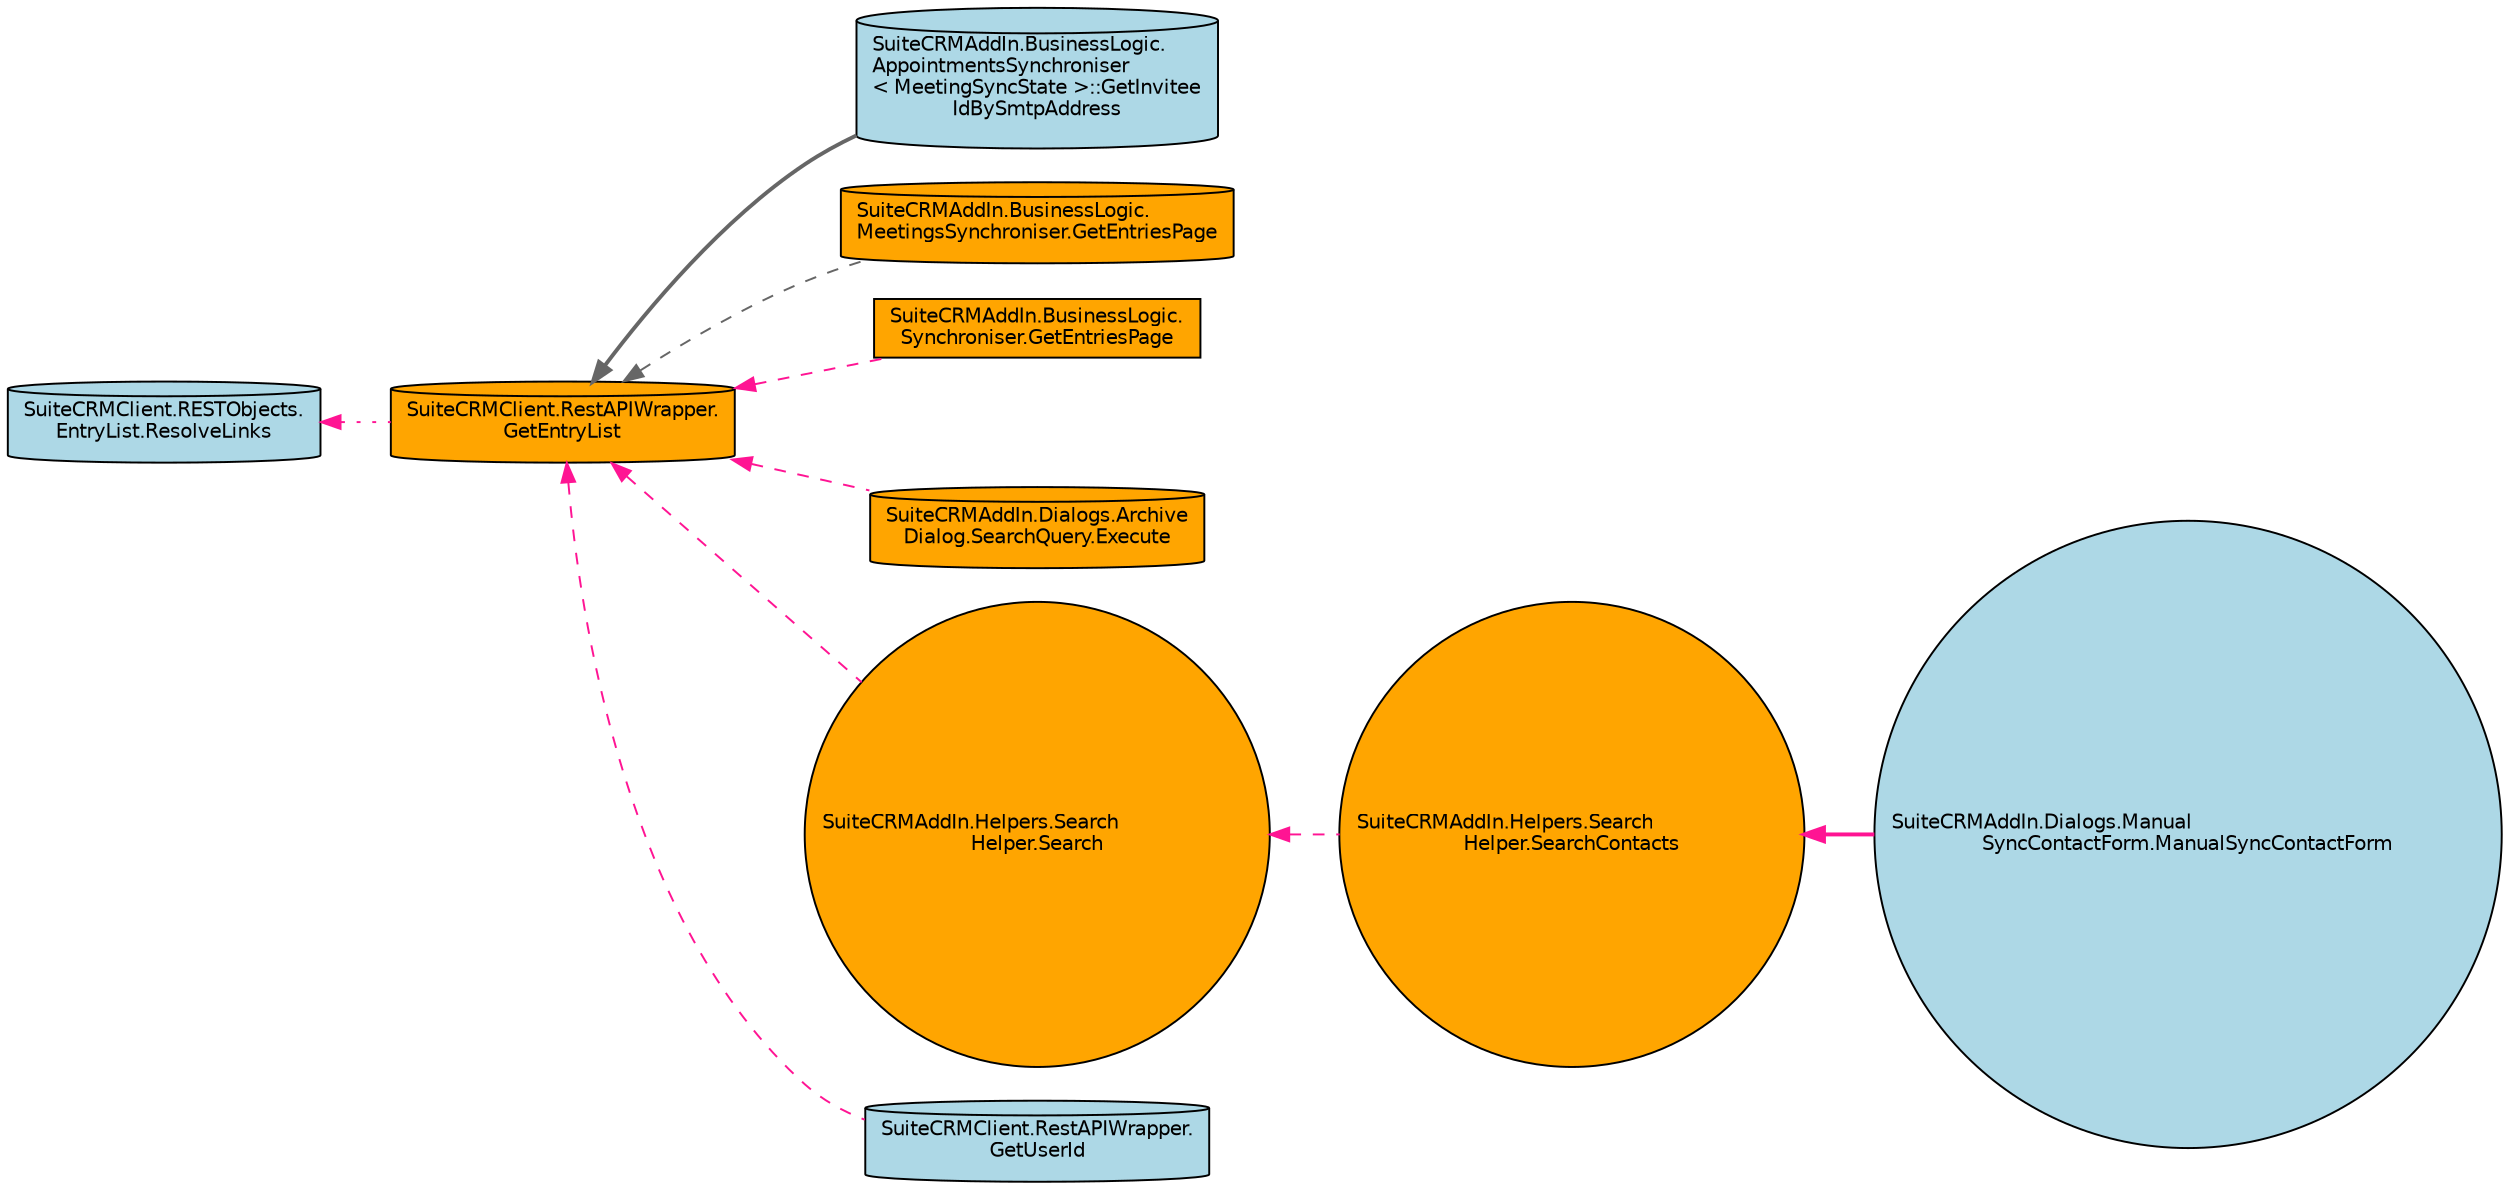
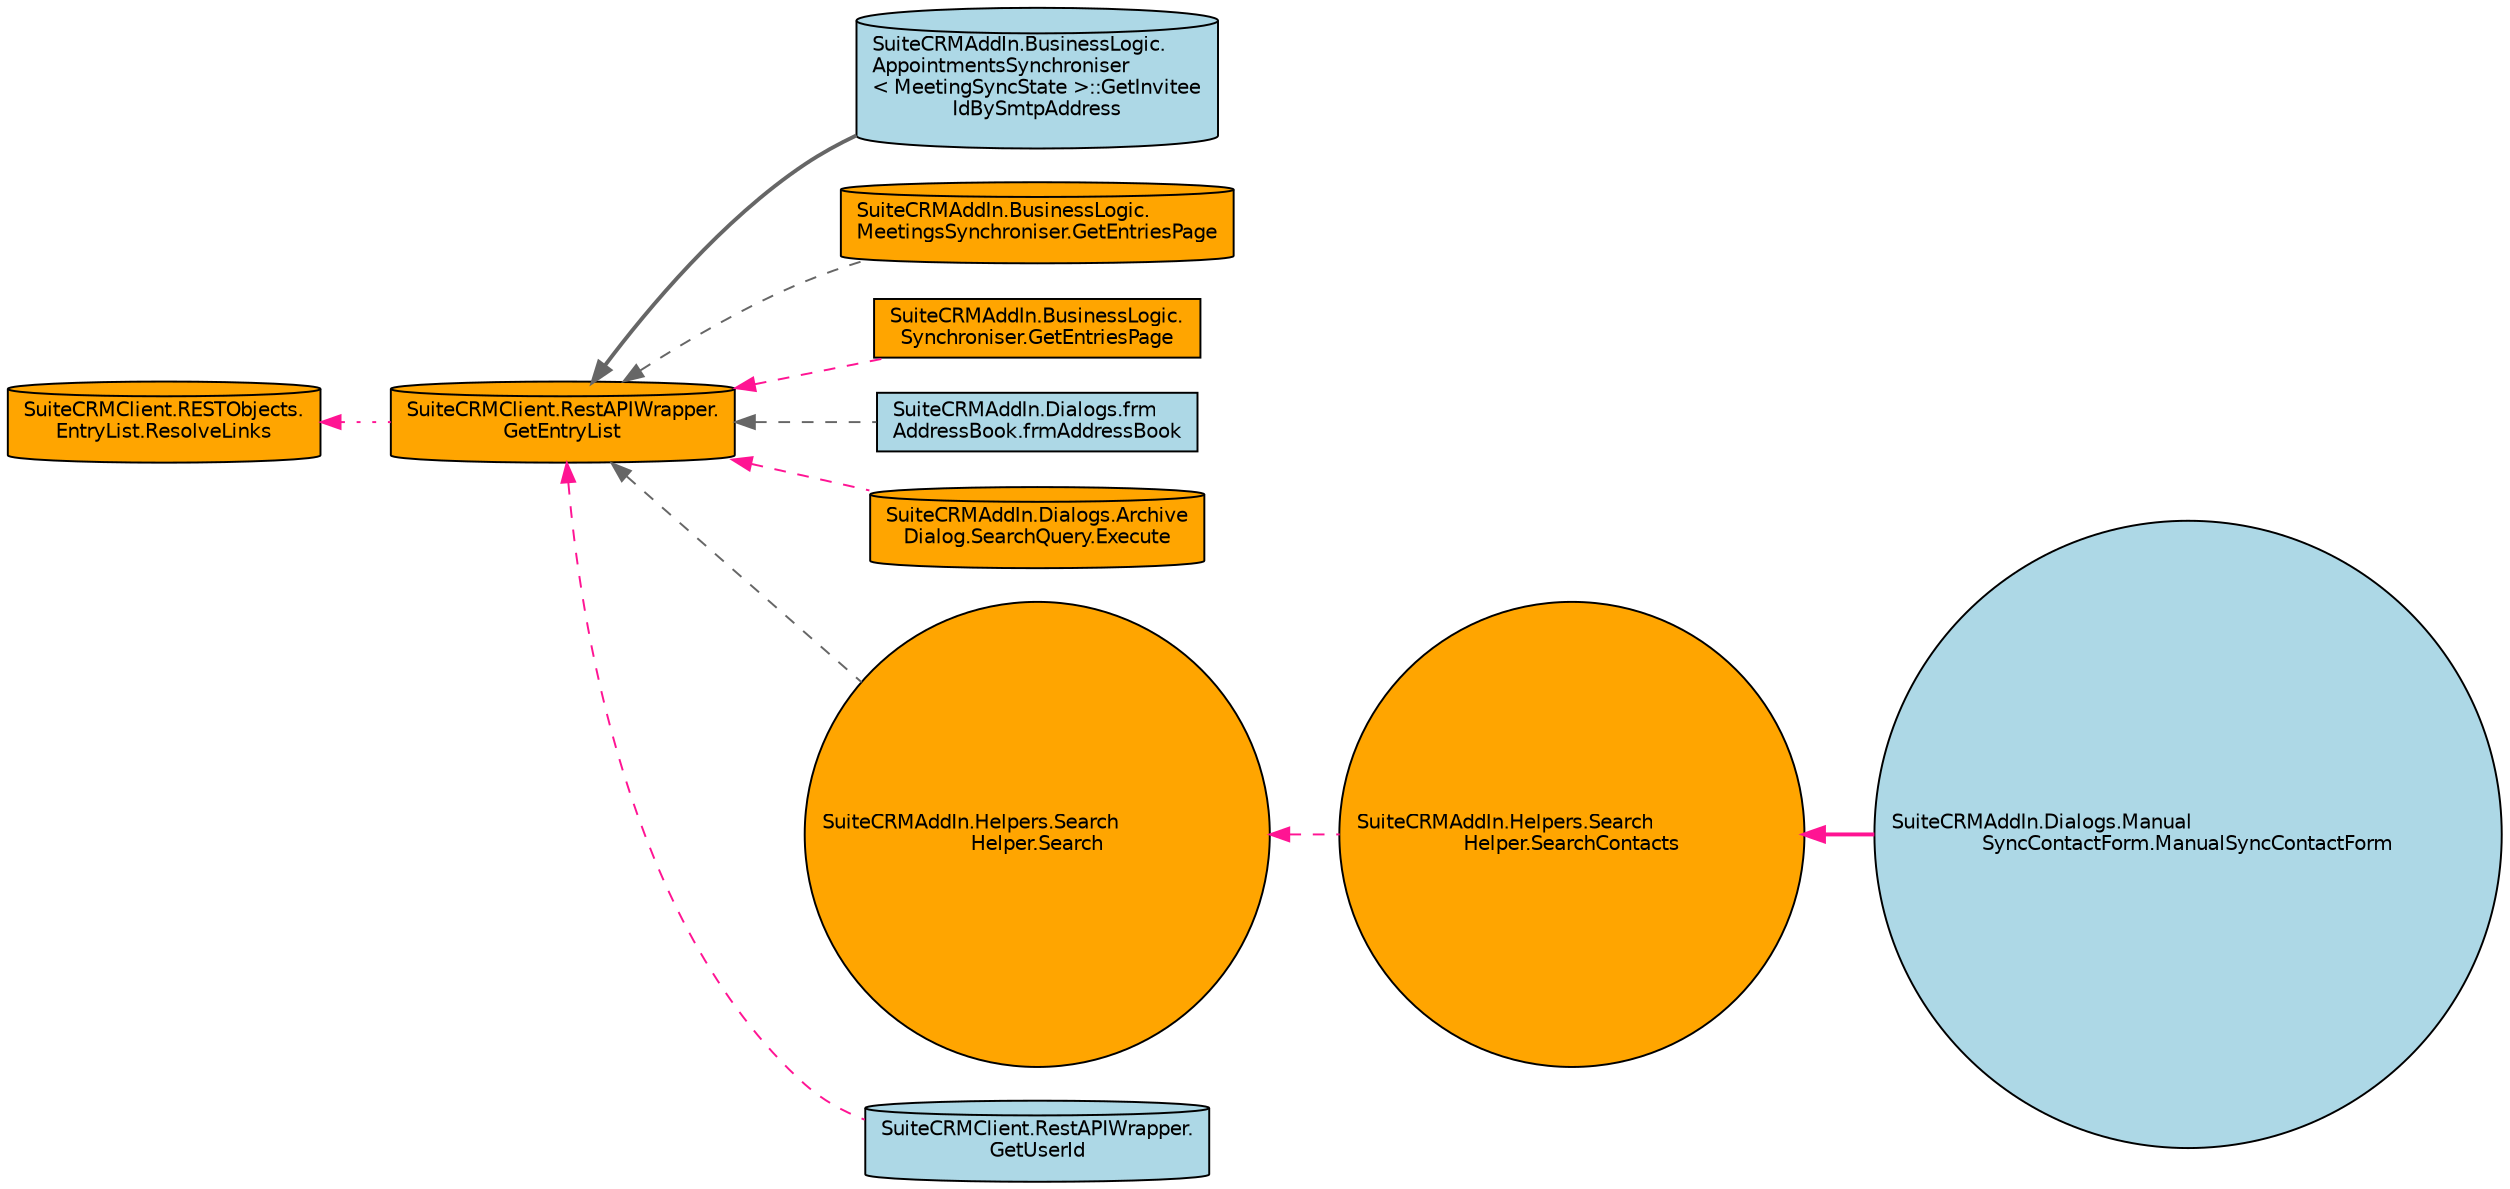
(164, 422) -> (164, 422)
none -> (1037, 422)
(744, 579) -> (744, 579)
